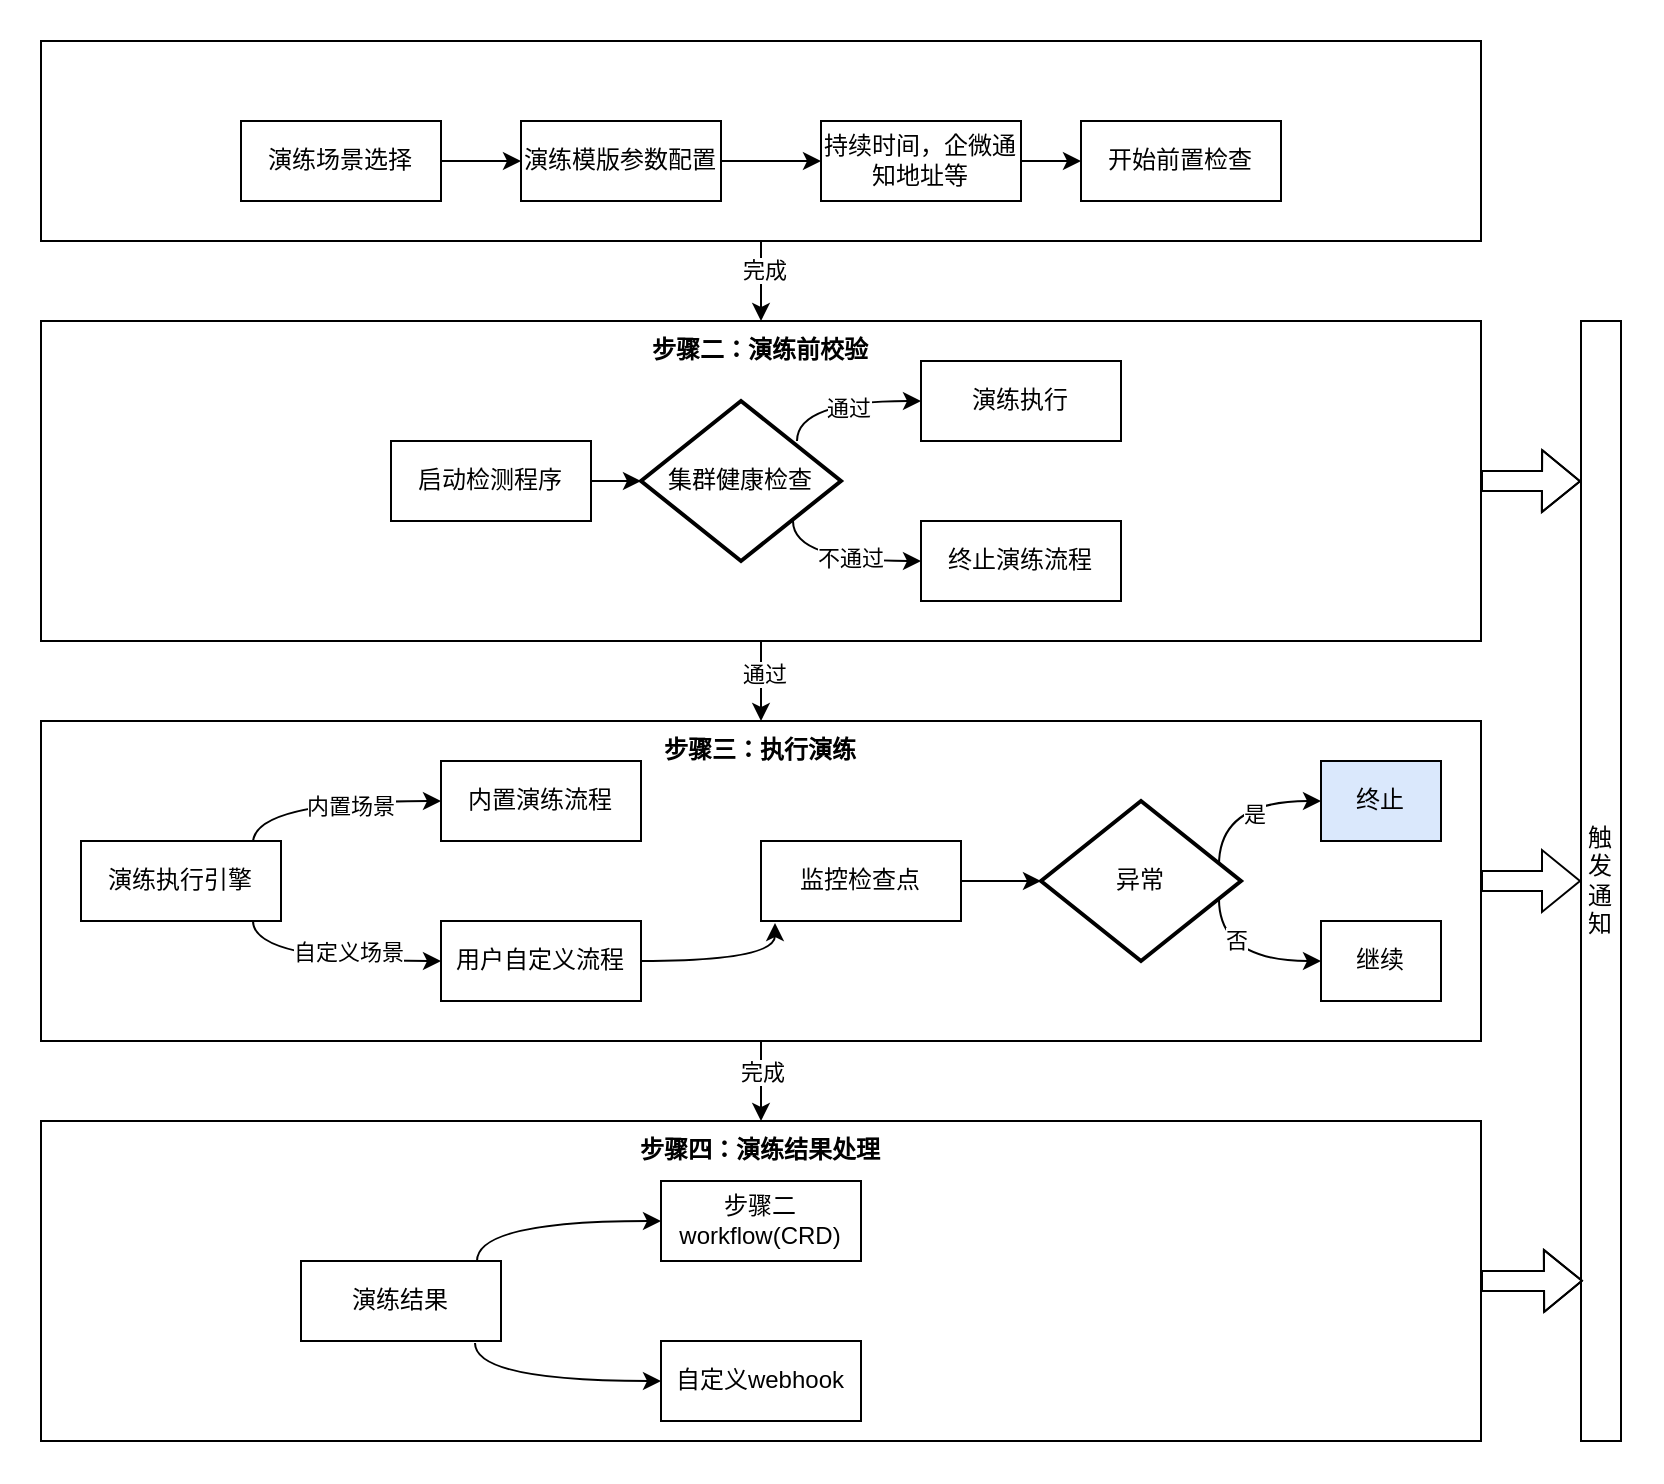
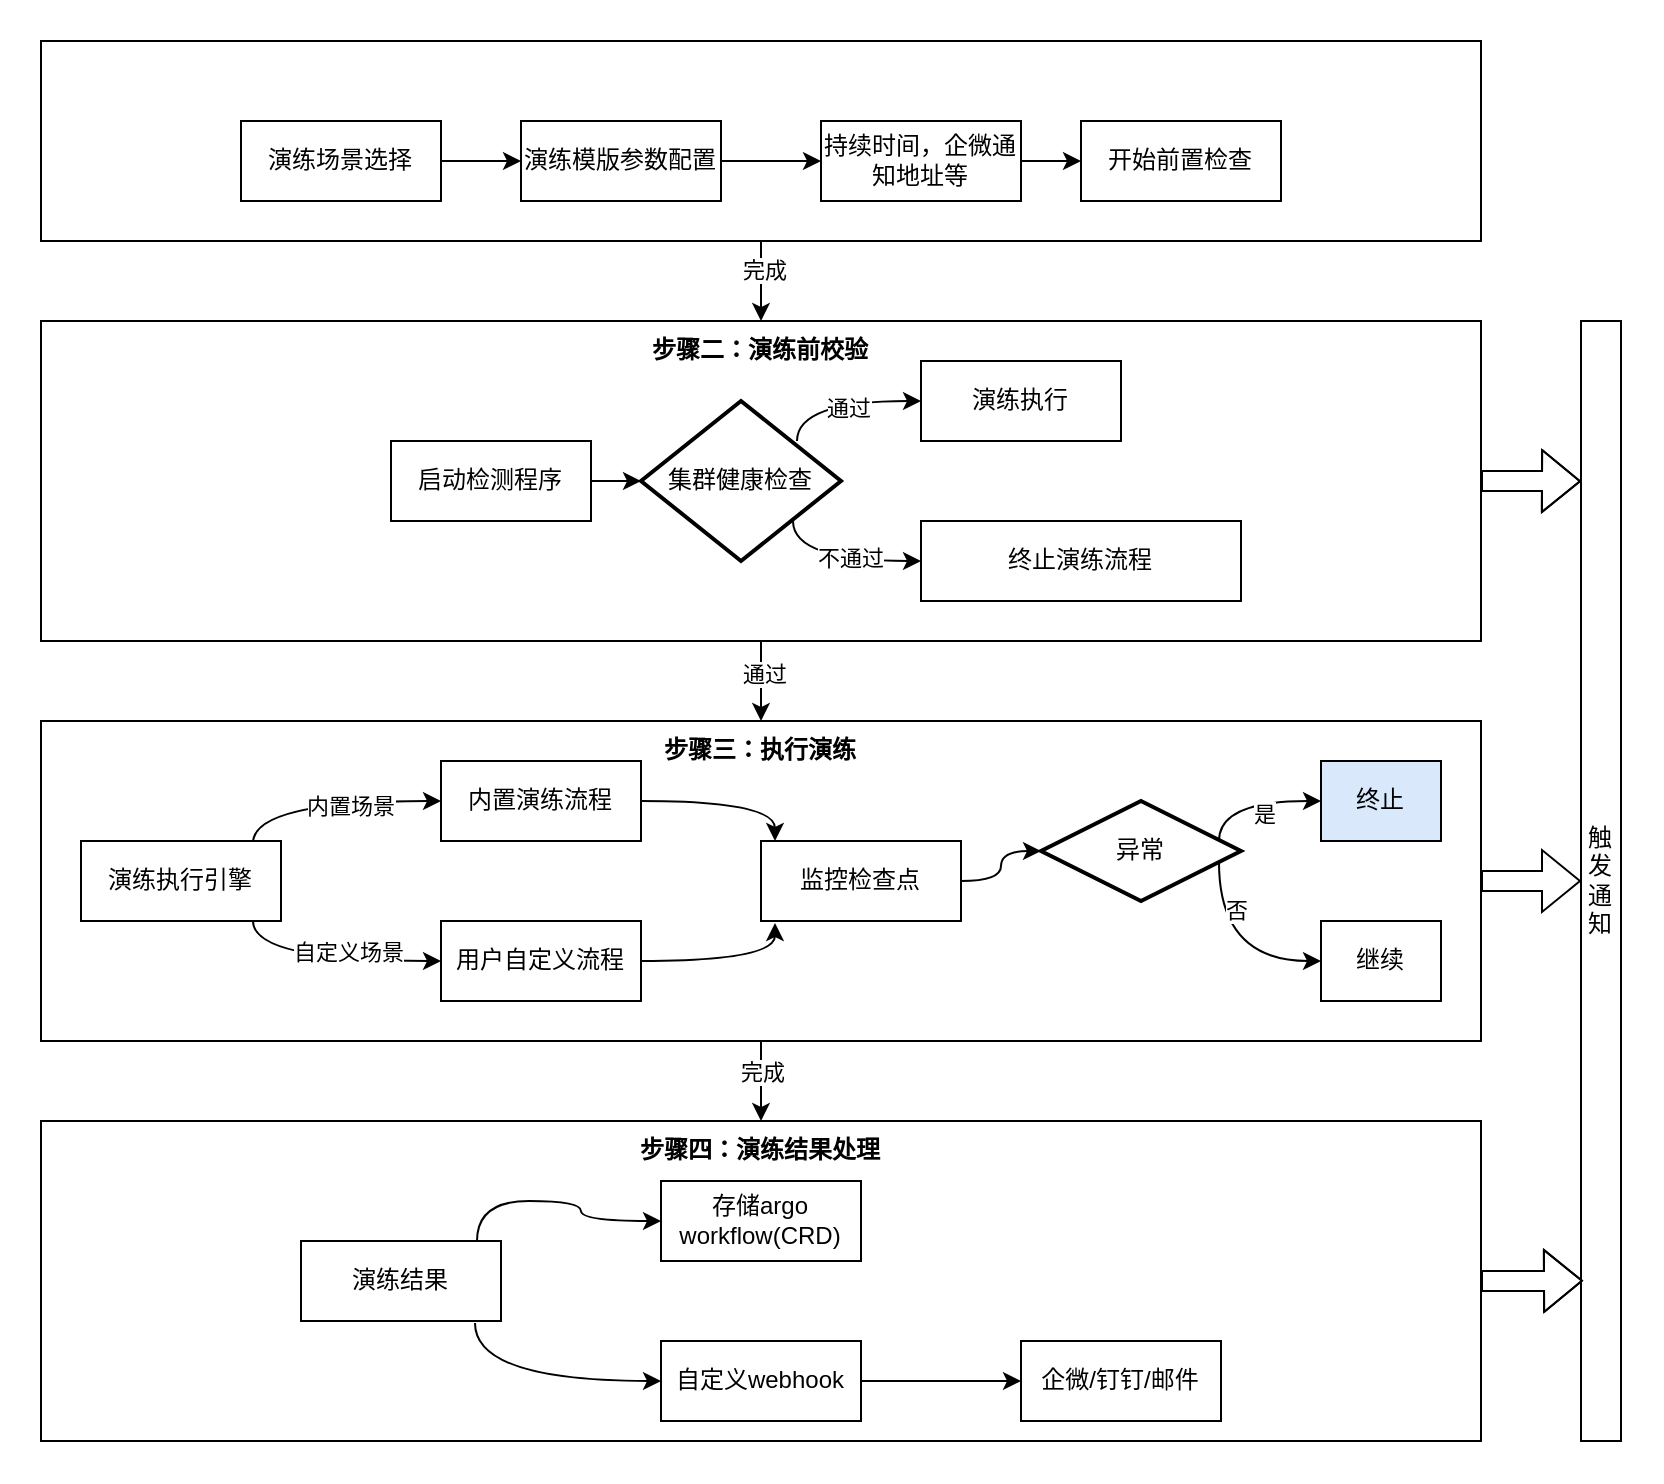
(1021, 561) -> (1081, 561)
none -> (711, 804)
(1141, 881) -> (1141, 851)
(761, 1221) -> (761, 1221)
(401, 1301) -> (401, 1281)
none -> (935, 1381)
none -> (1121, 1381)
